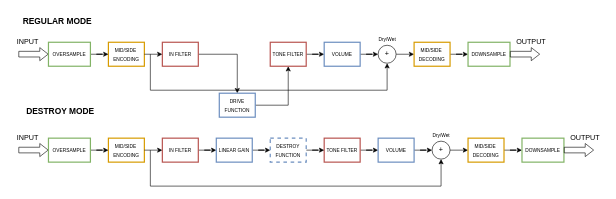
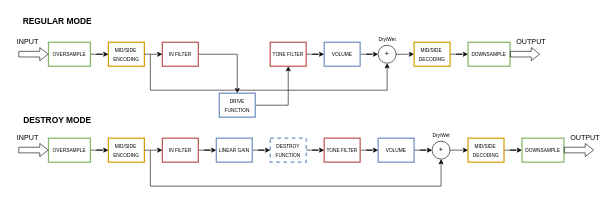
(60, 111) -> (57, 120)
